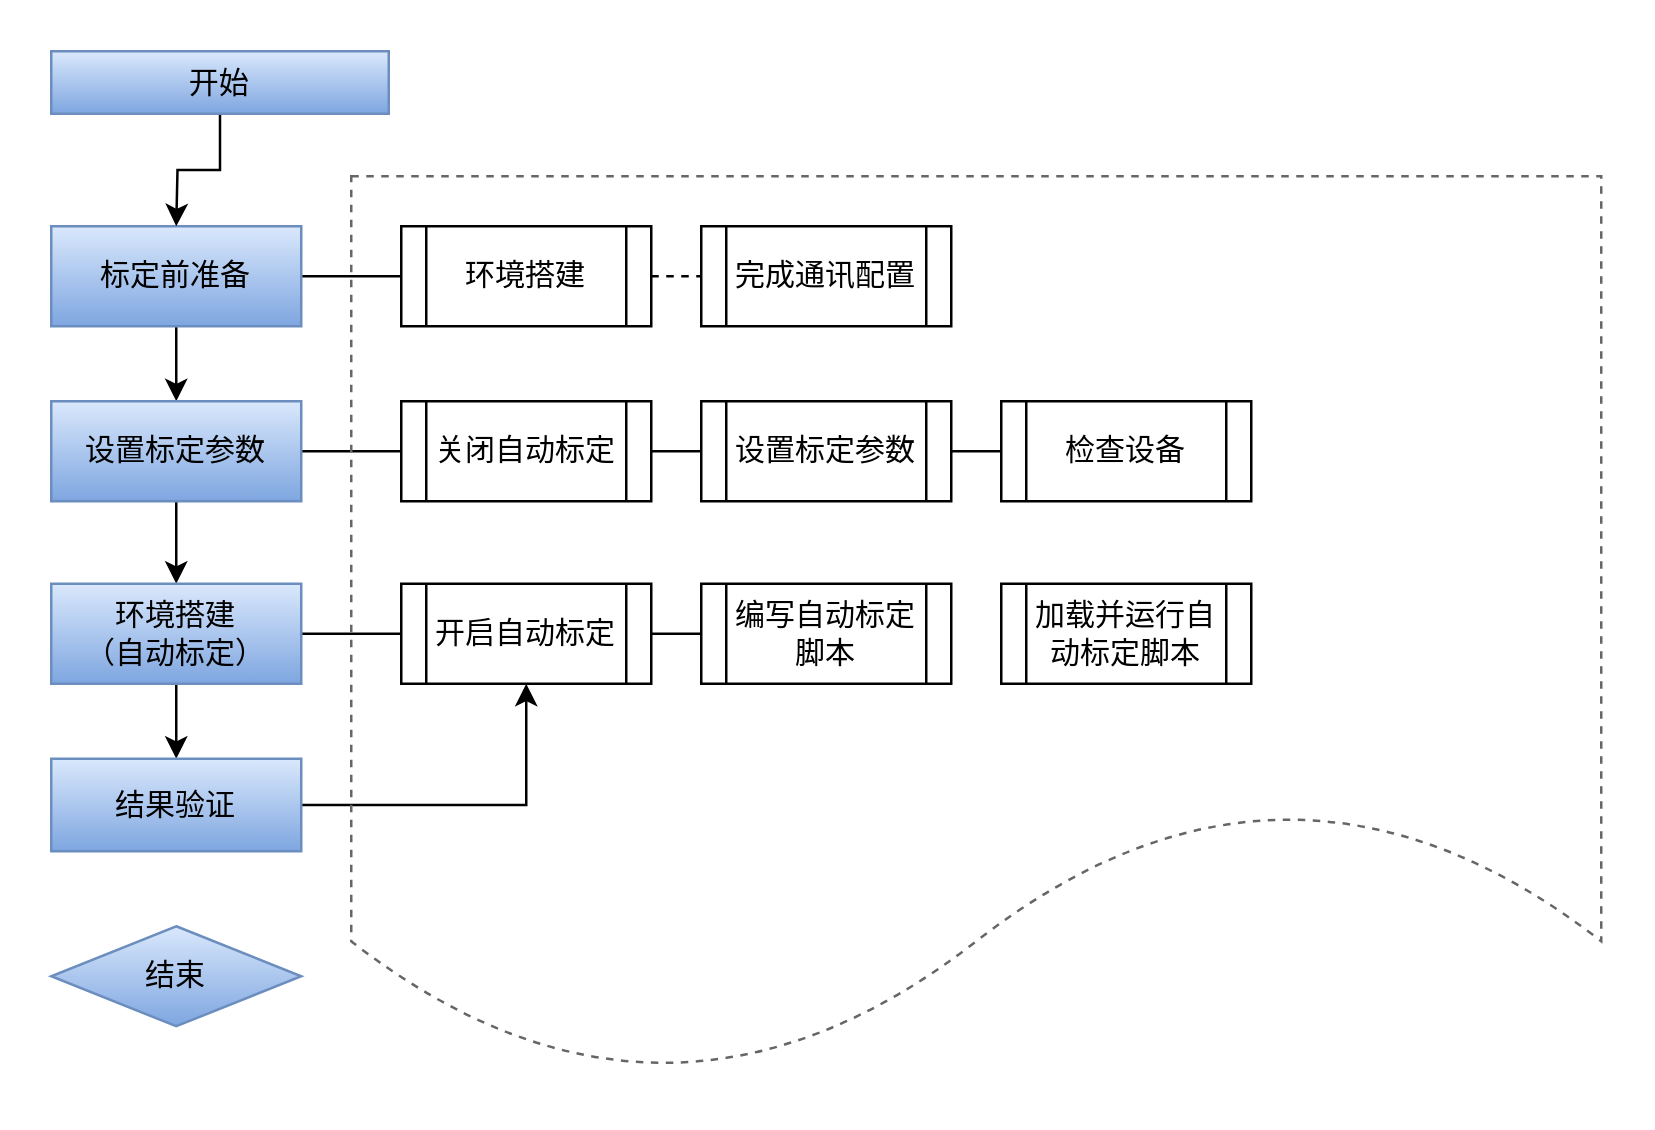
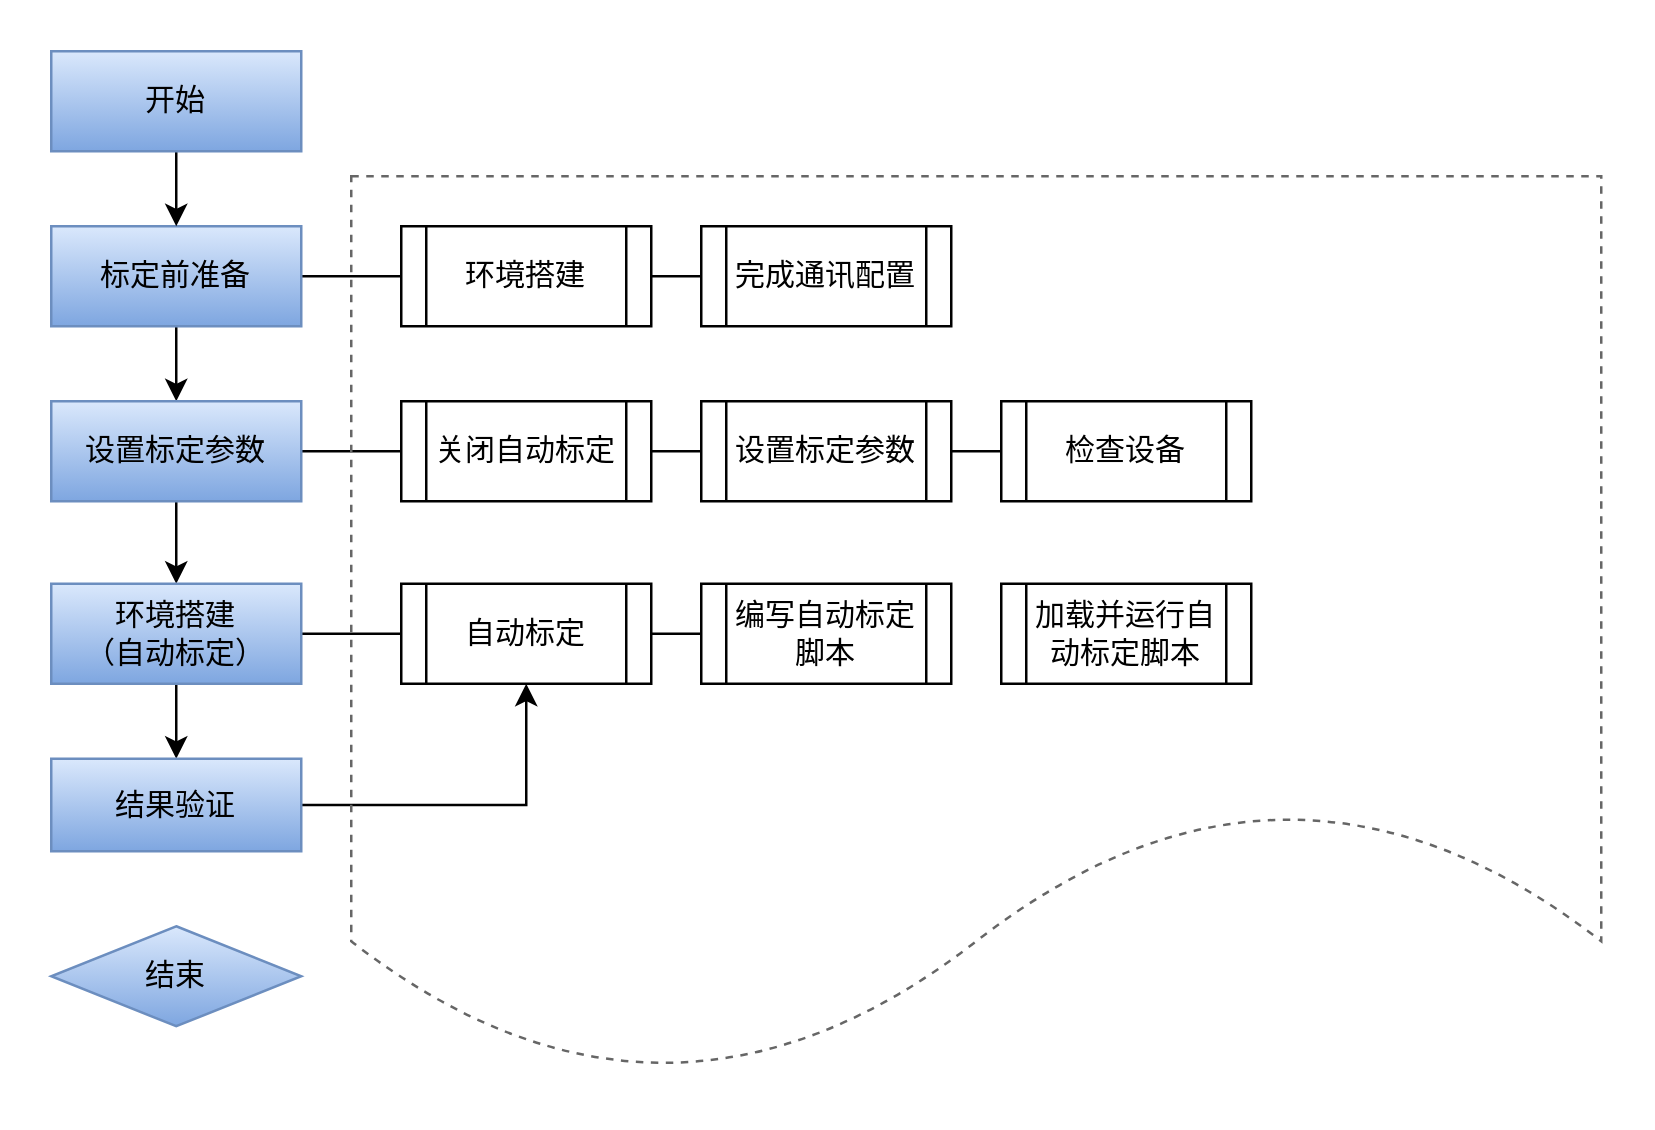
(220, 83) -> (176, 101)
(677, 276) -> (677, 276)
(526, 634) -> (526, 634)
